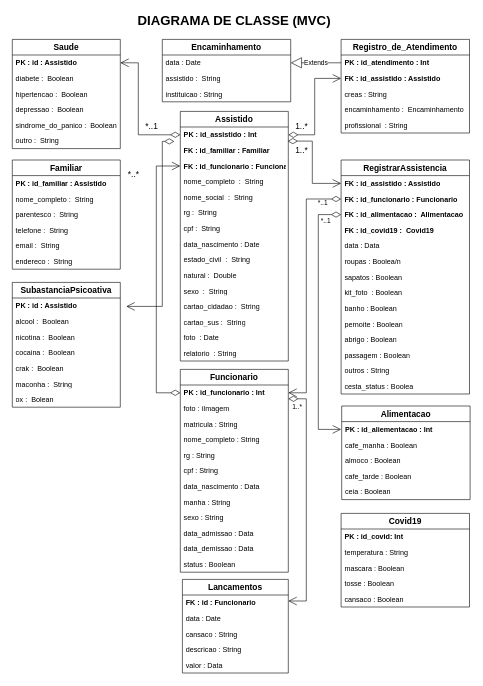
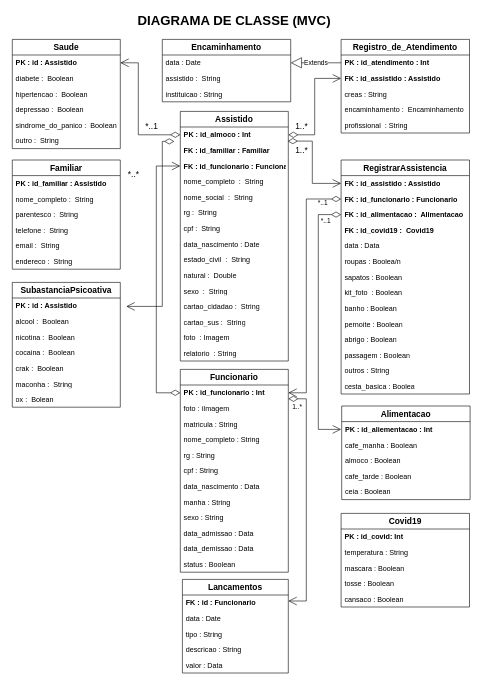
(222, 135) -> (216, 135)
(205, 338) -> (209, 338)
(383, 387) -> (382, 387)
(214, 634) -> (207, 634)
